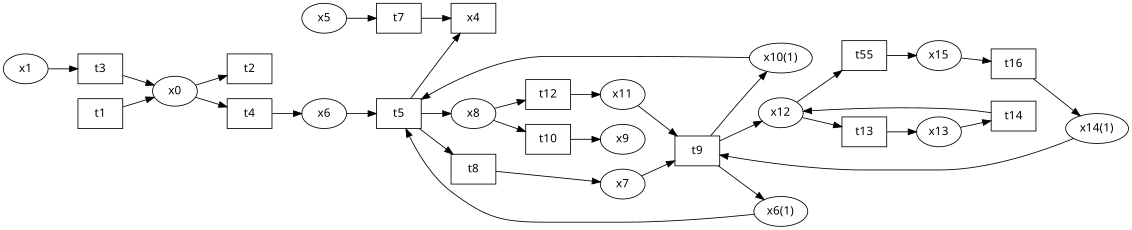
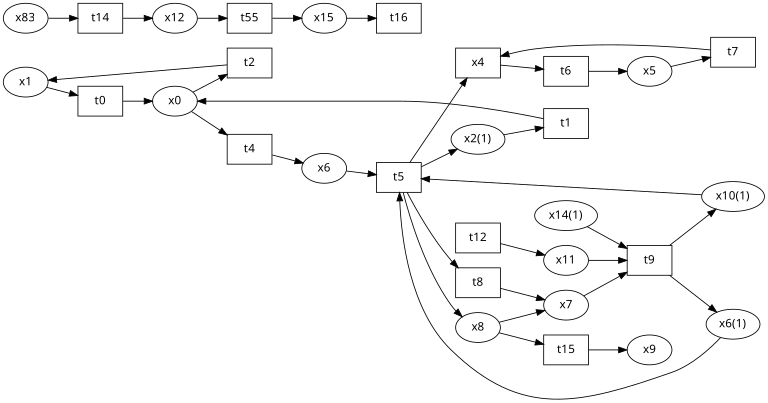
(100, 69) -> (100, 101)
none -> (566, 71)
none -> (142, 72)
(1053, 95) -> none
(506, 105) -> (518, 317)
(864, 132) -> none
(939, 132) -> (26, 18)
(737, 133) -> none
none -> (478, 139)
(548, 139) -> (566, 350)
